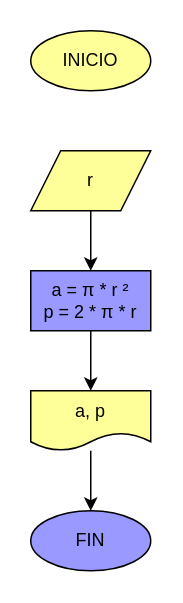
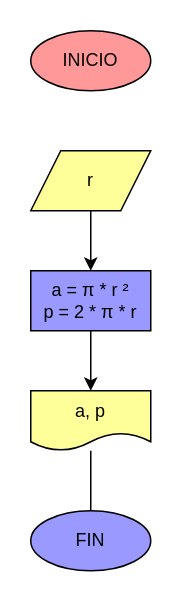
(91, 61) -> (91, 61)
(91, 499) -> (91, 503)
